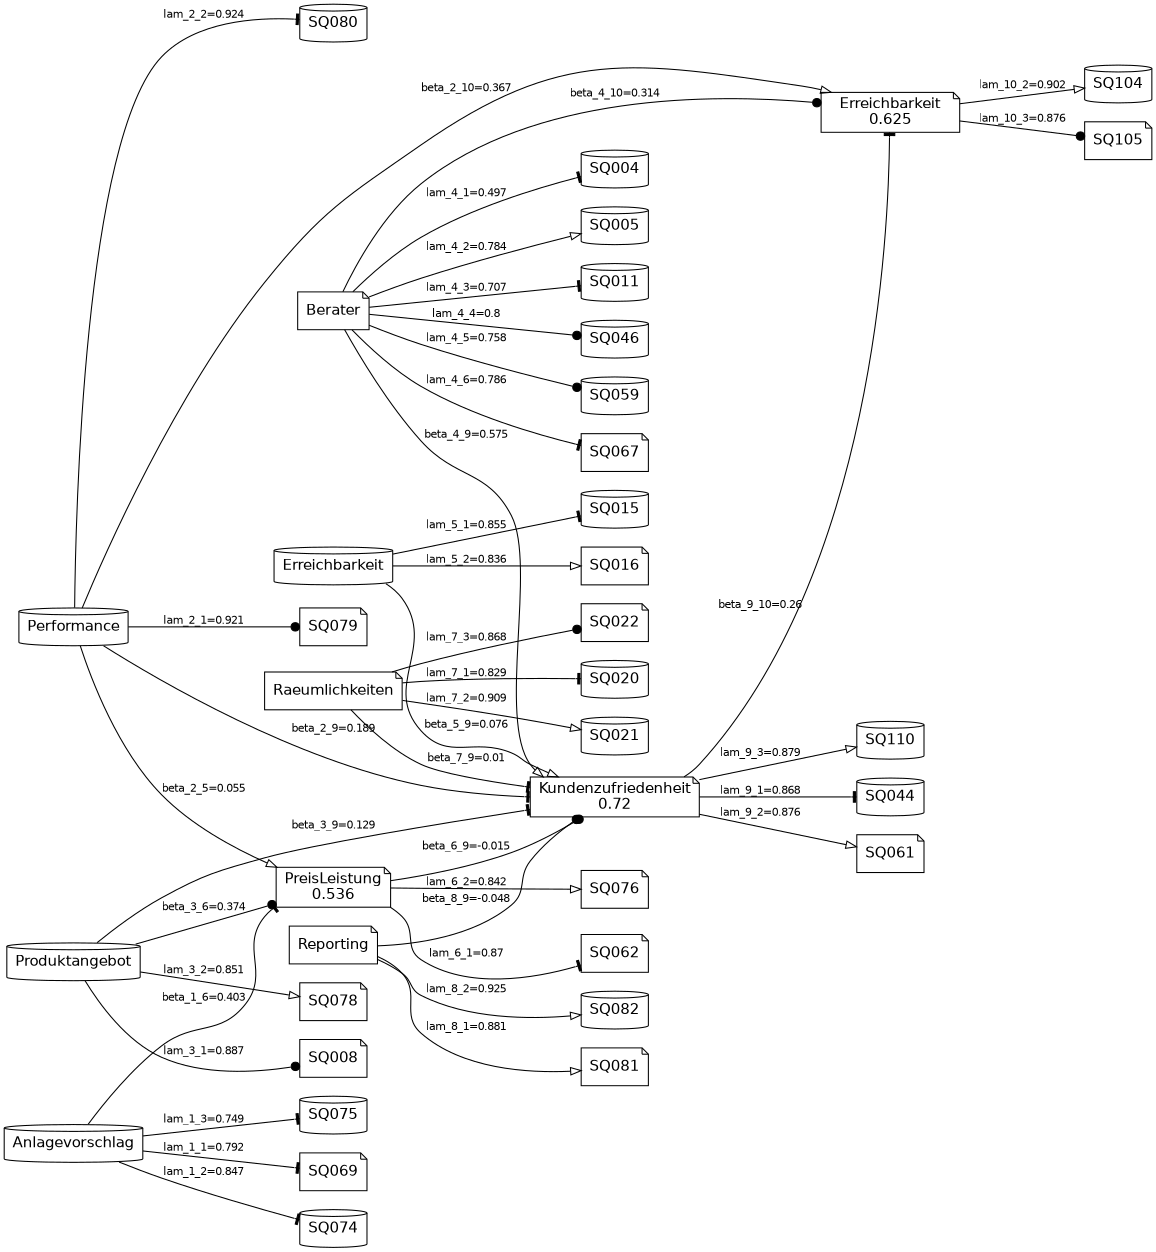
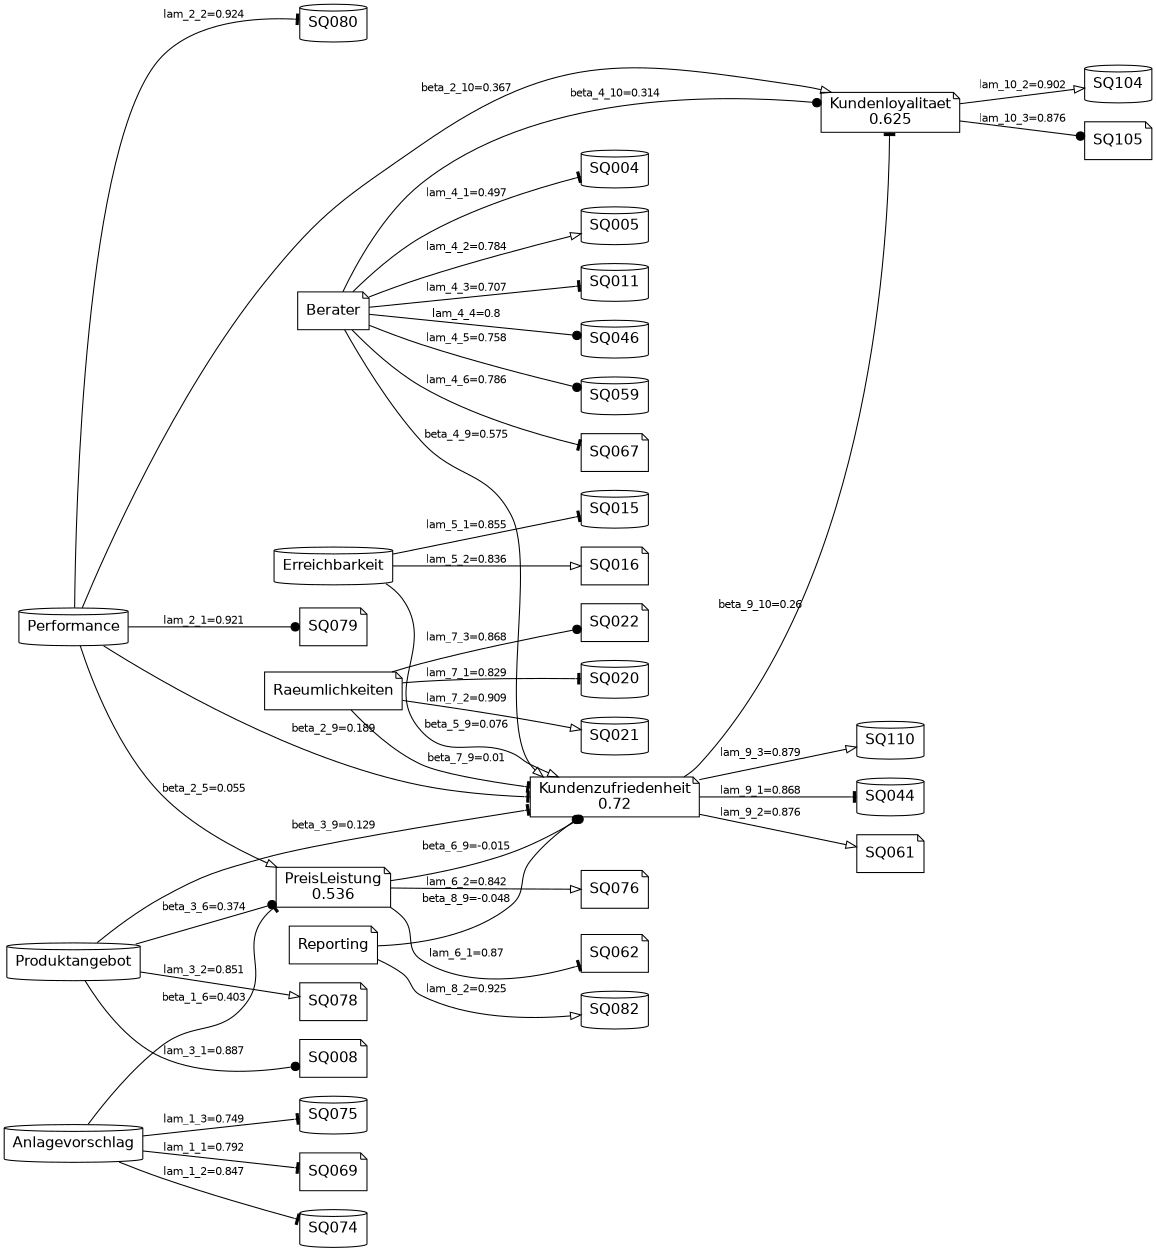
(890, 112) -> (890, 112)
(615, 1067) -> none
